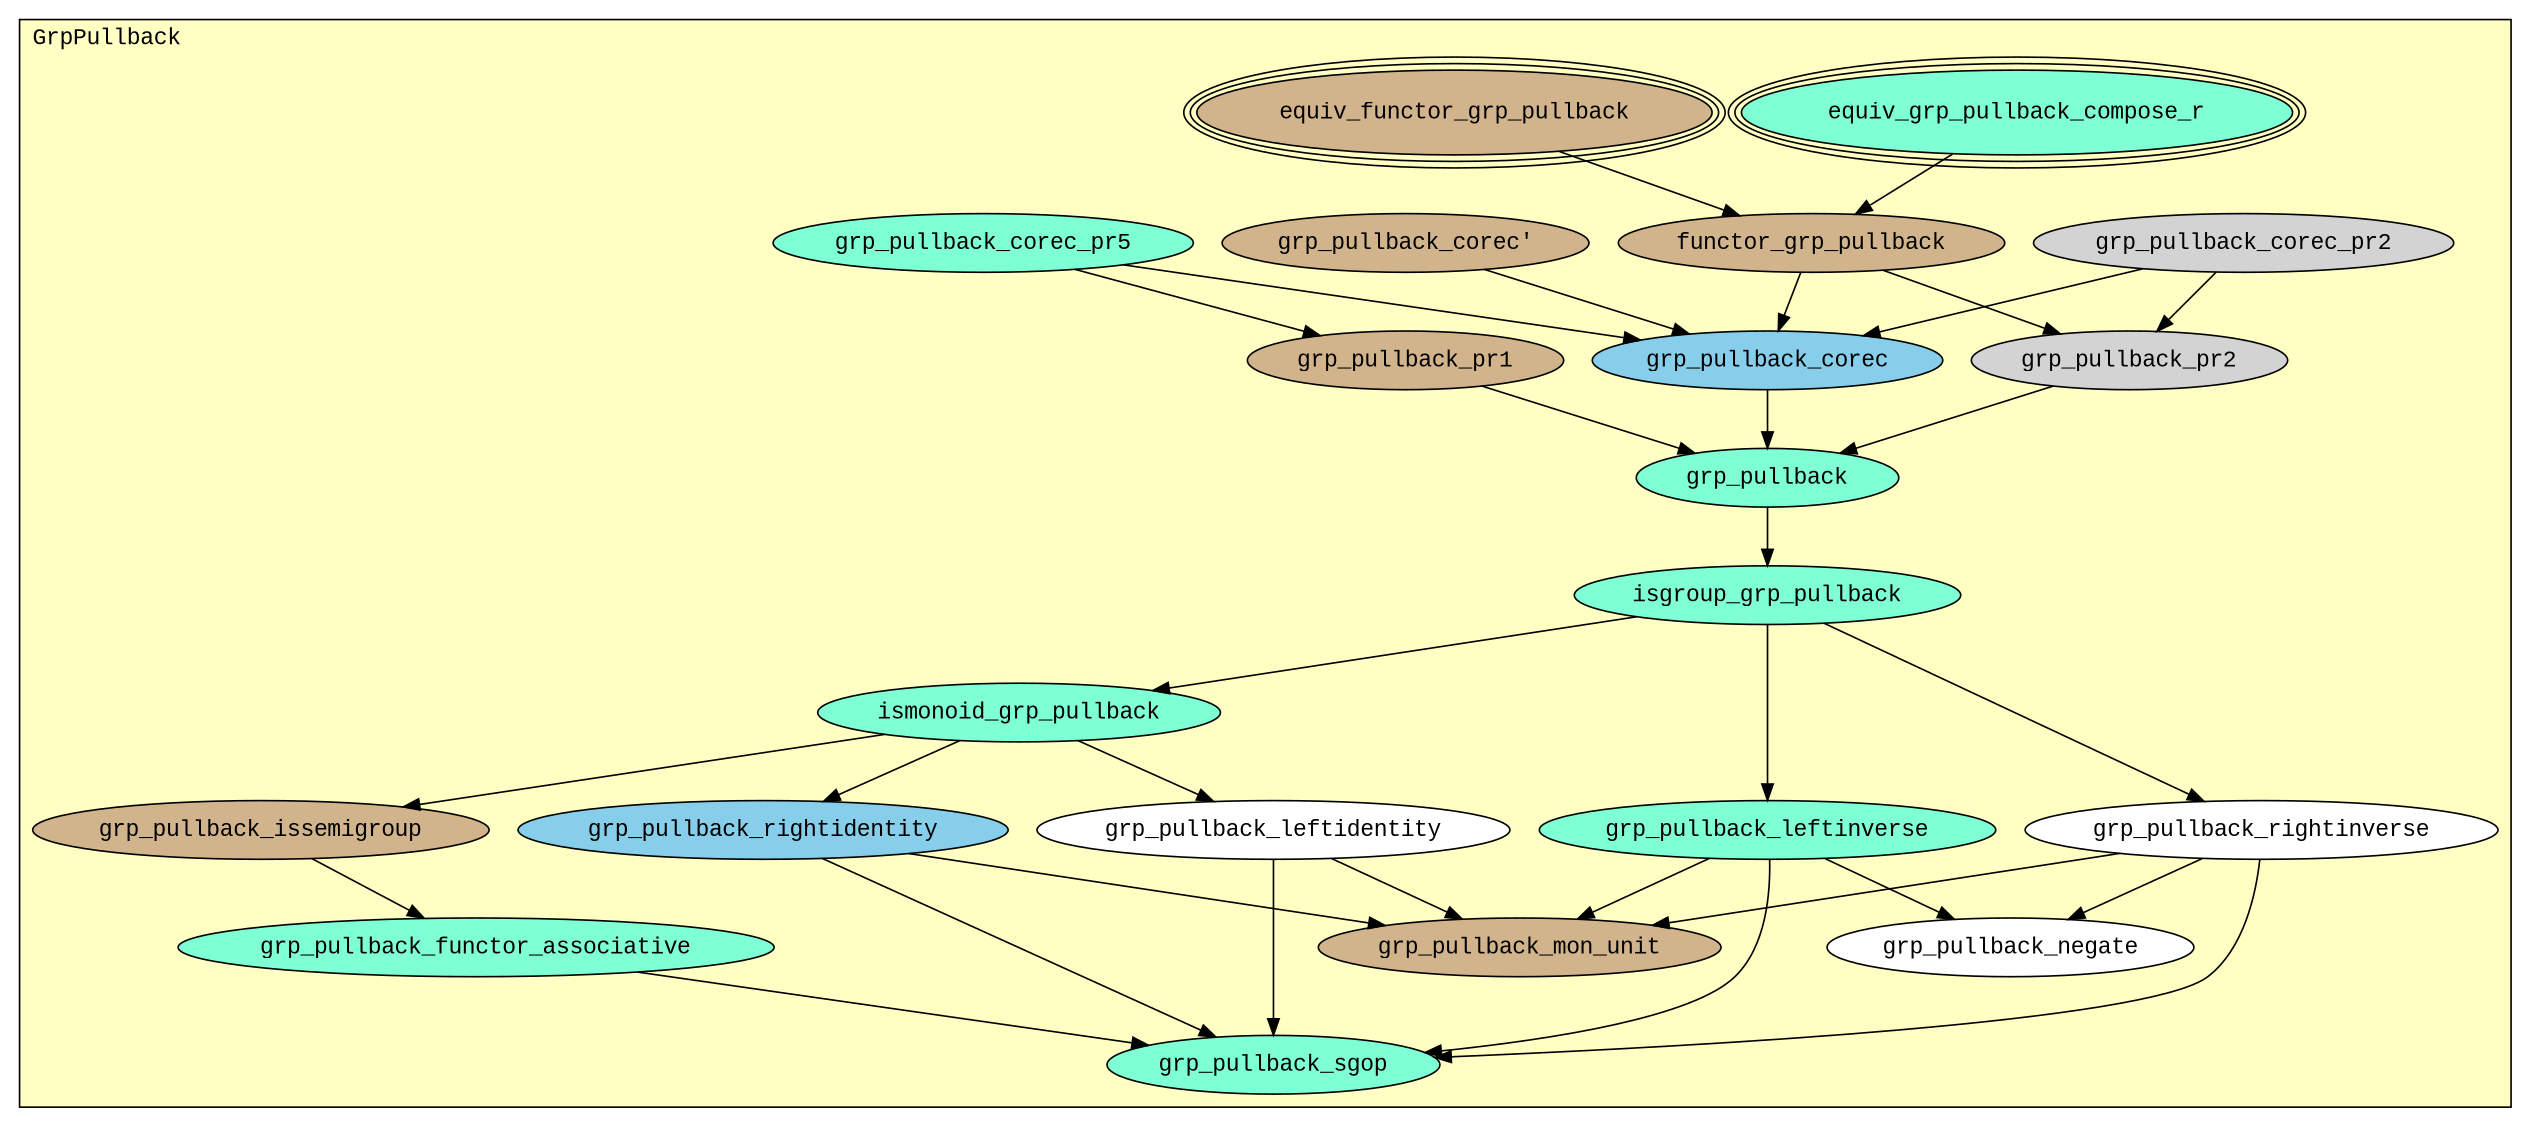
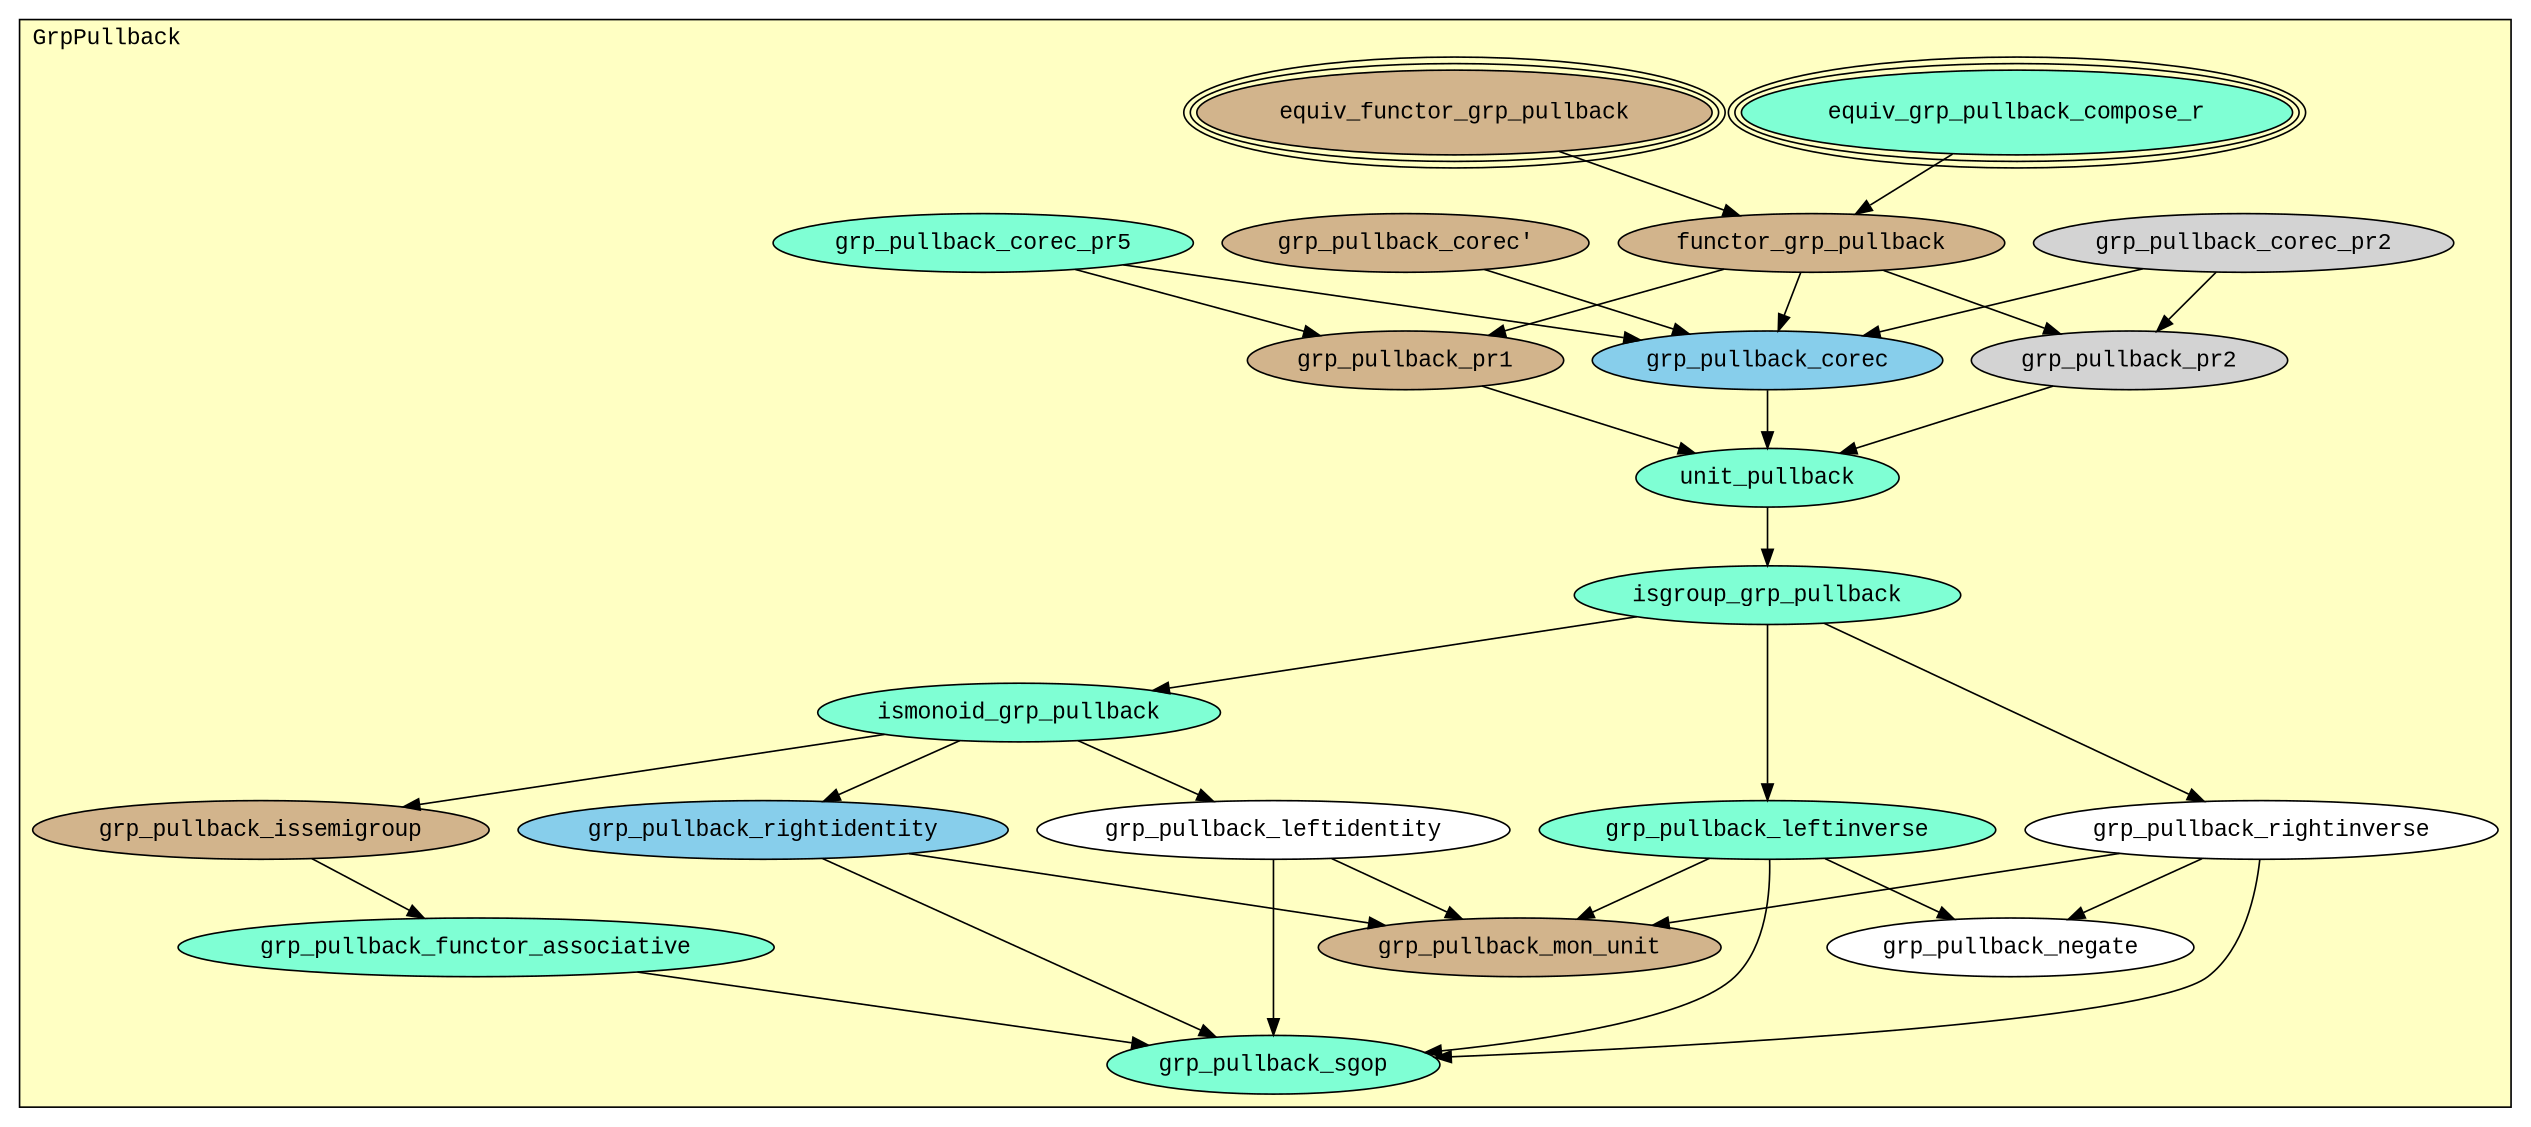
none -> (1614, 300)
(1768, 478) -> (1768, 478)
